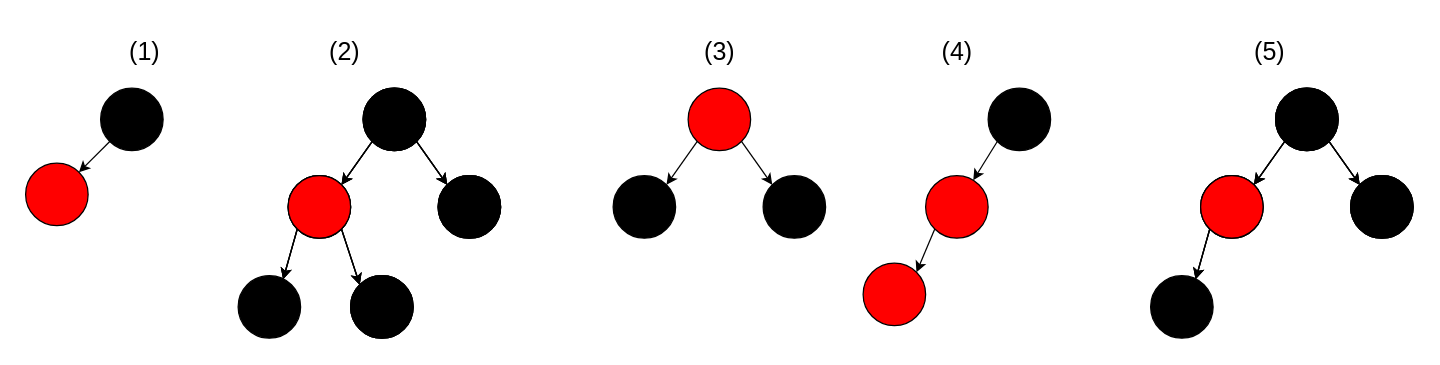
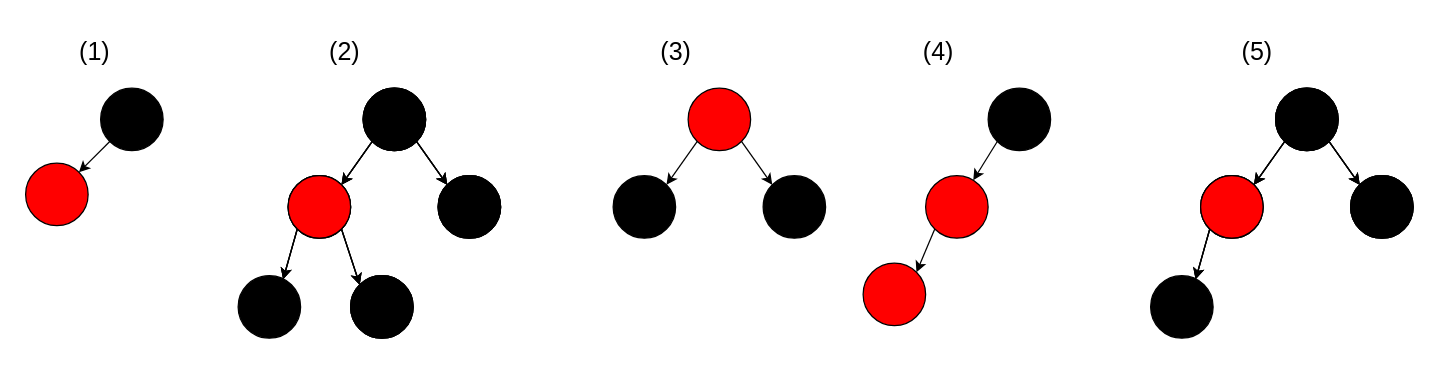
(144, 51) -> (94, 51)
(719, 51) -> (676, 51)
(957, 51) -> (938, 51)
(1269, 51) -> (1257, 51)
